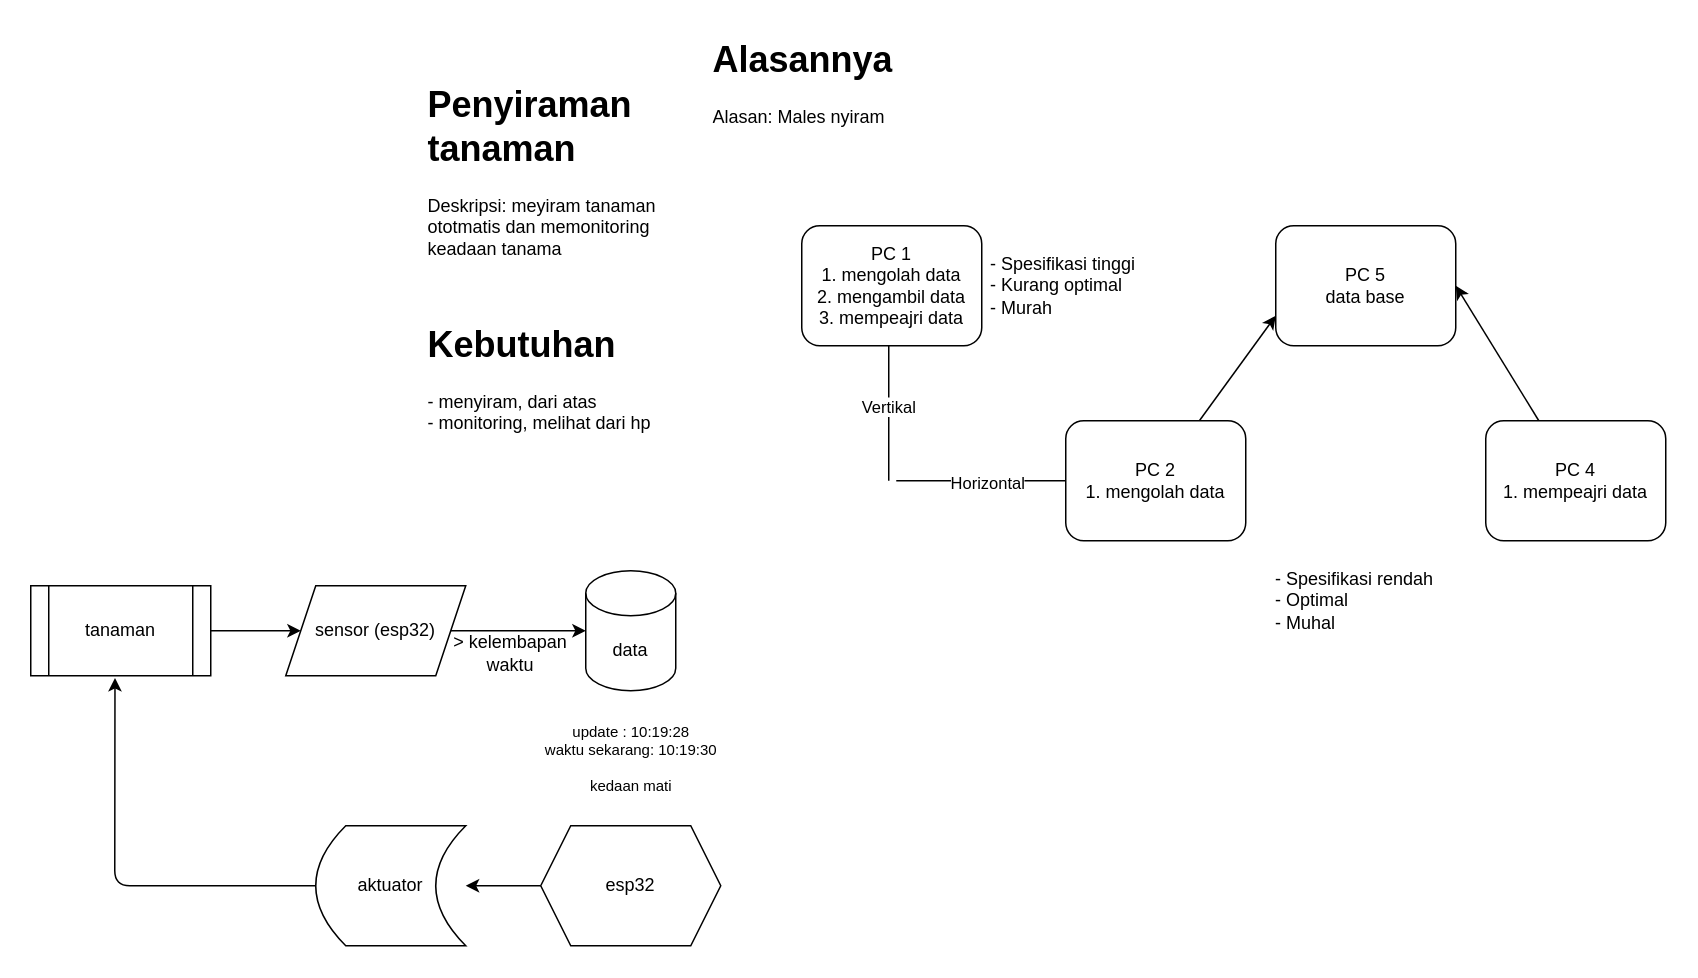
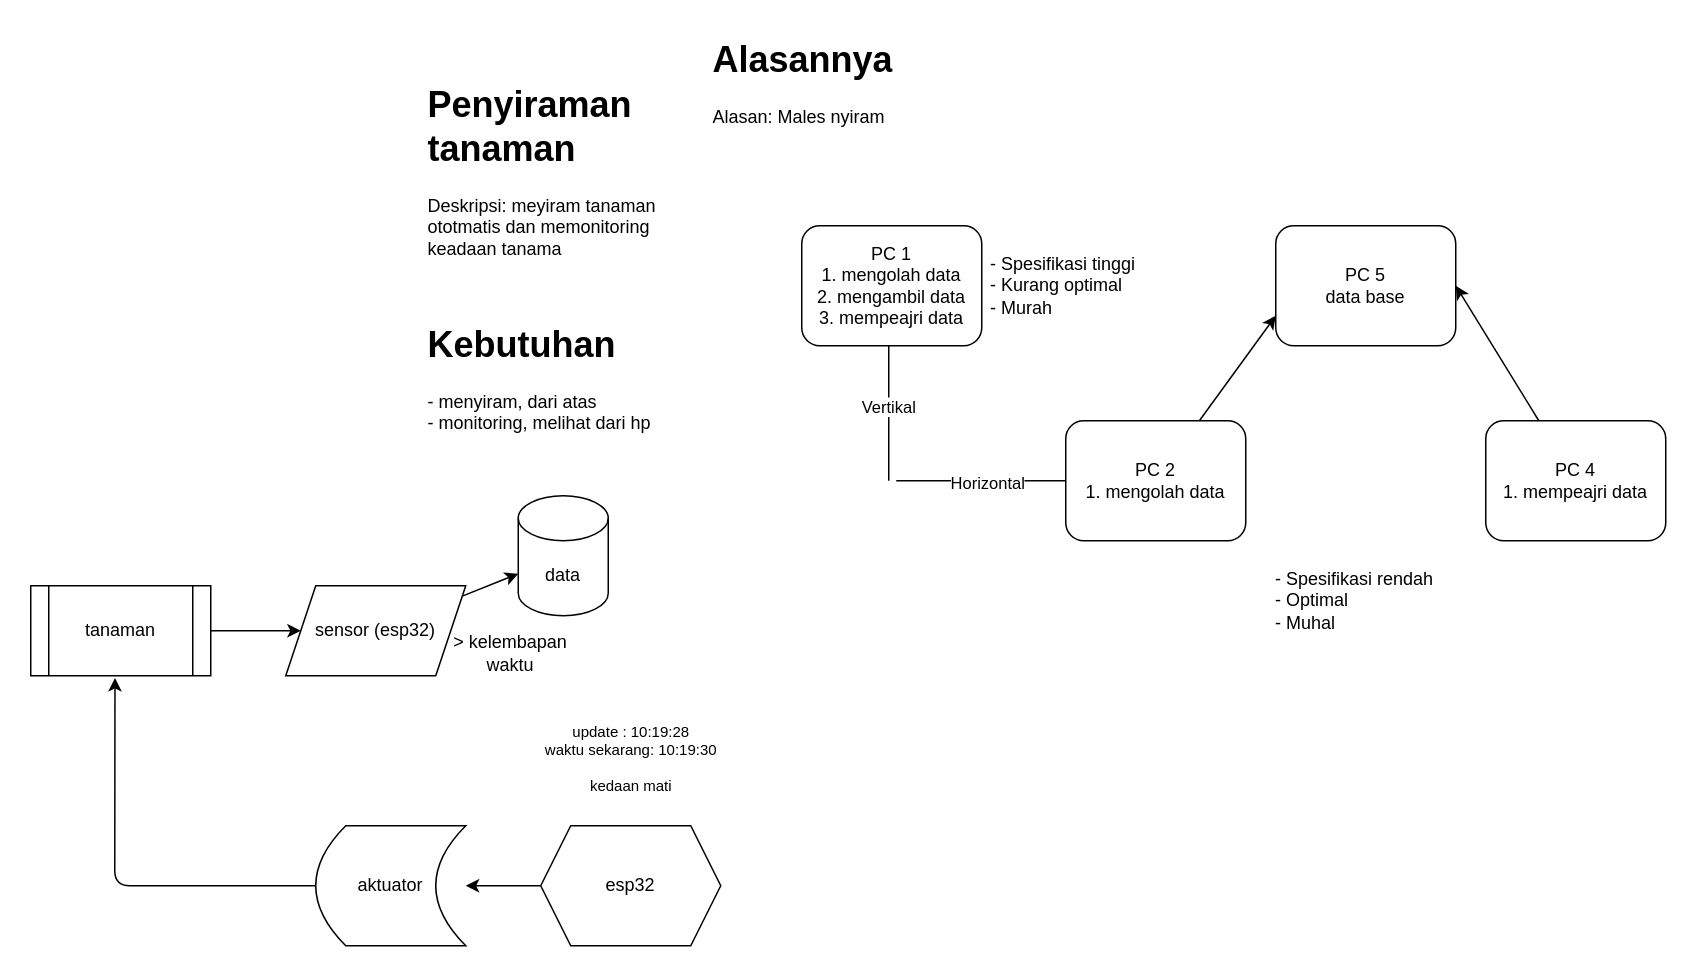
(631, 631) -> (563, 556)
